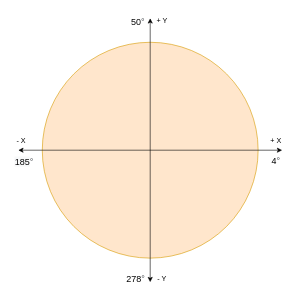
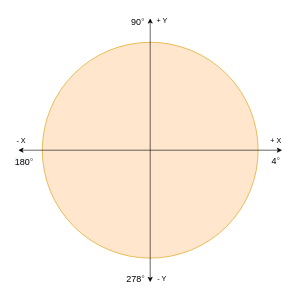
(138, 21) -> (138, 21)
(24, 162) -> (24, 162)
